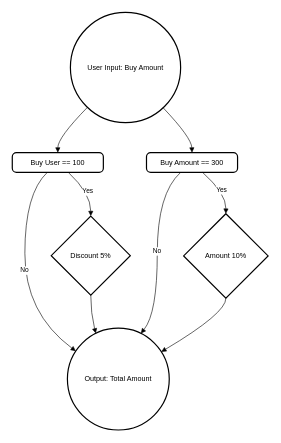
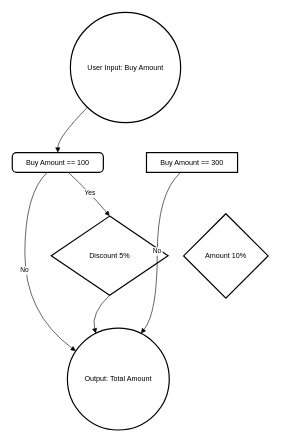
(178, 124) -> none
(58, 163) -> (58, 163)
(192, 163) -> (192, 163)
(221, 193) -> none
(91, 256) -> (110, 256)
(189, 335) -> none
